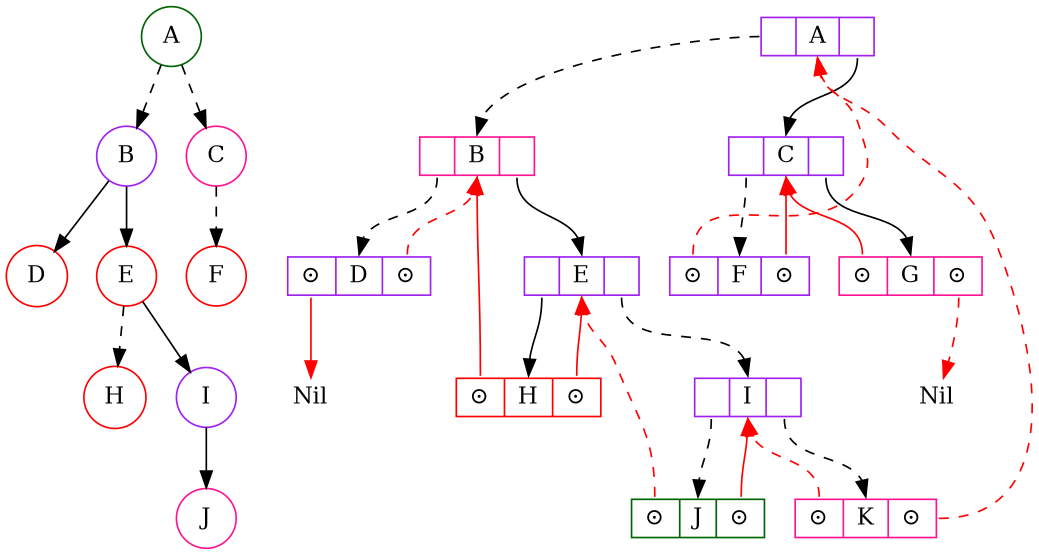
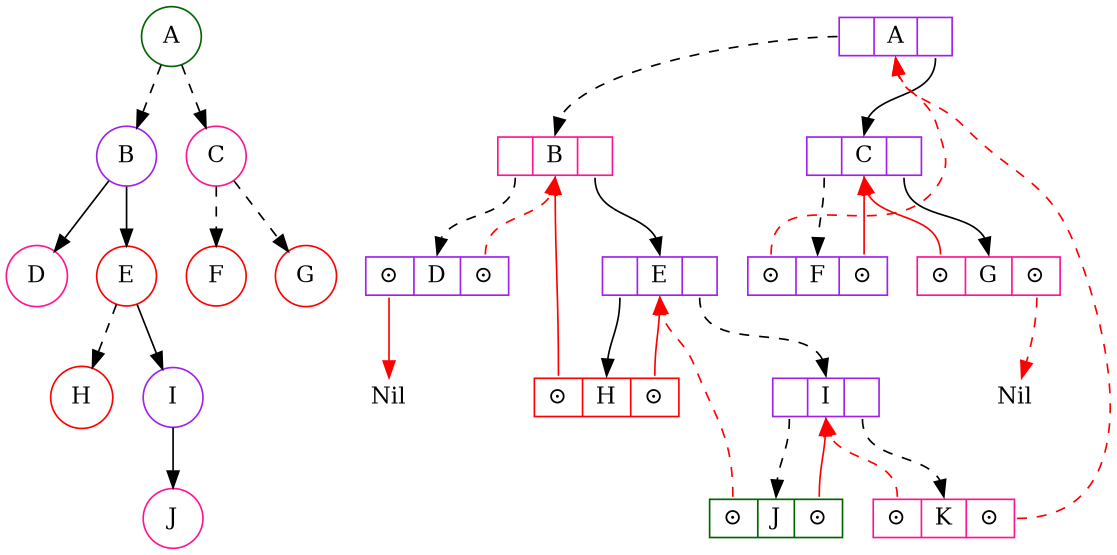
(37, 276) -> (37, 276)
none -> (306, 276)
